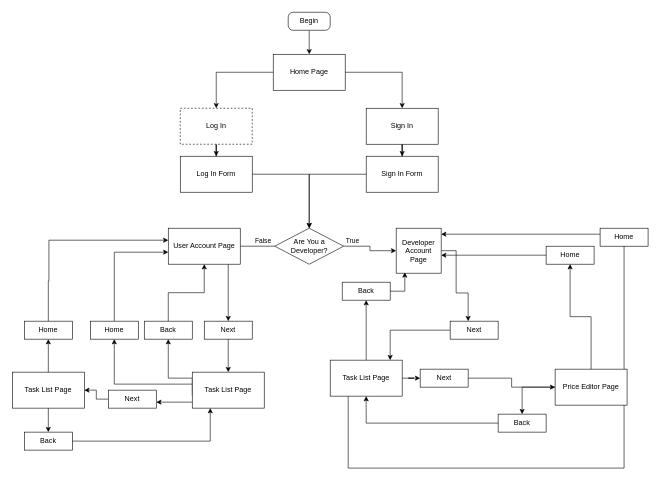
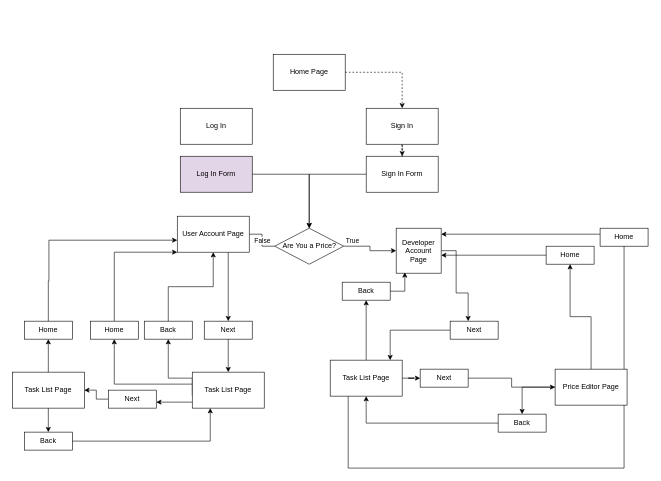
(309, 21) -> none
(309, 48) -> none
(216, 72) -> none
(389, 72) -> (389, 72)
(216, 126) -> (216, 126)
(216, 152) -> none
(402, 152) -> (402, 152)
(216, 174) -> (216, 174)
(204, 246) -> (213, 234)
(310, 246) -> (310, 246)
